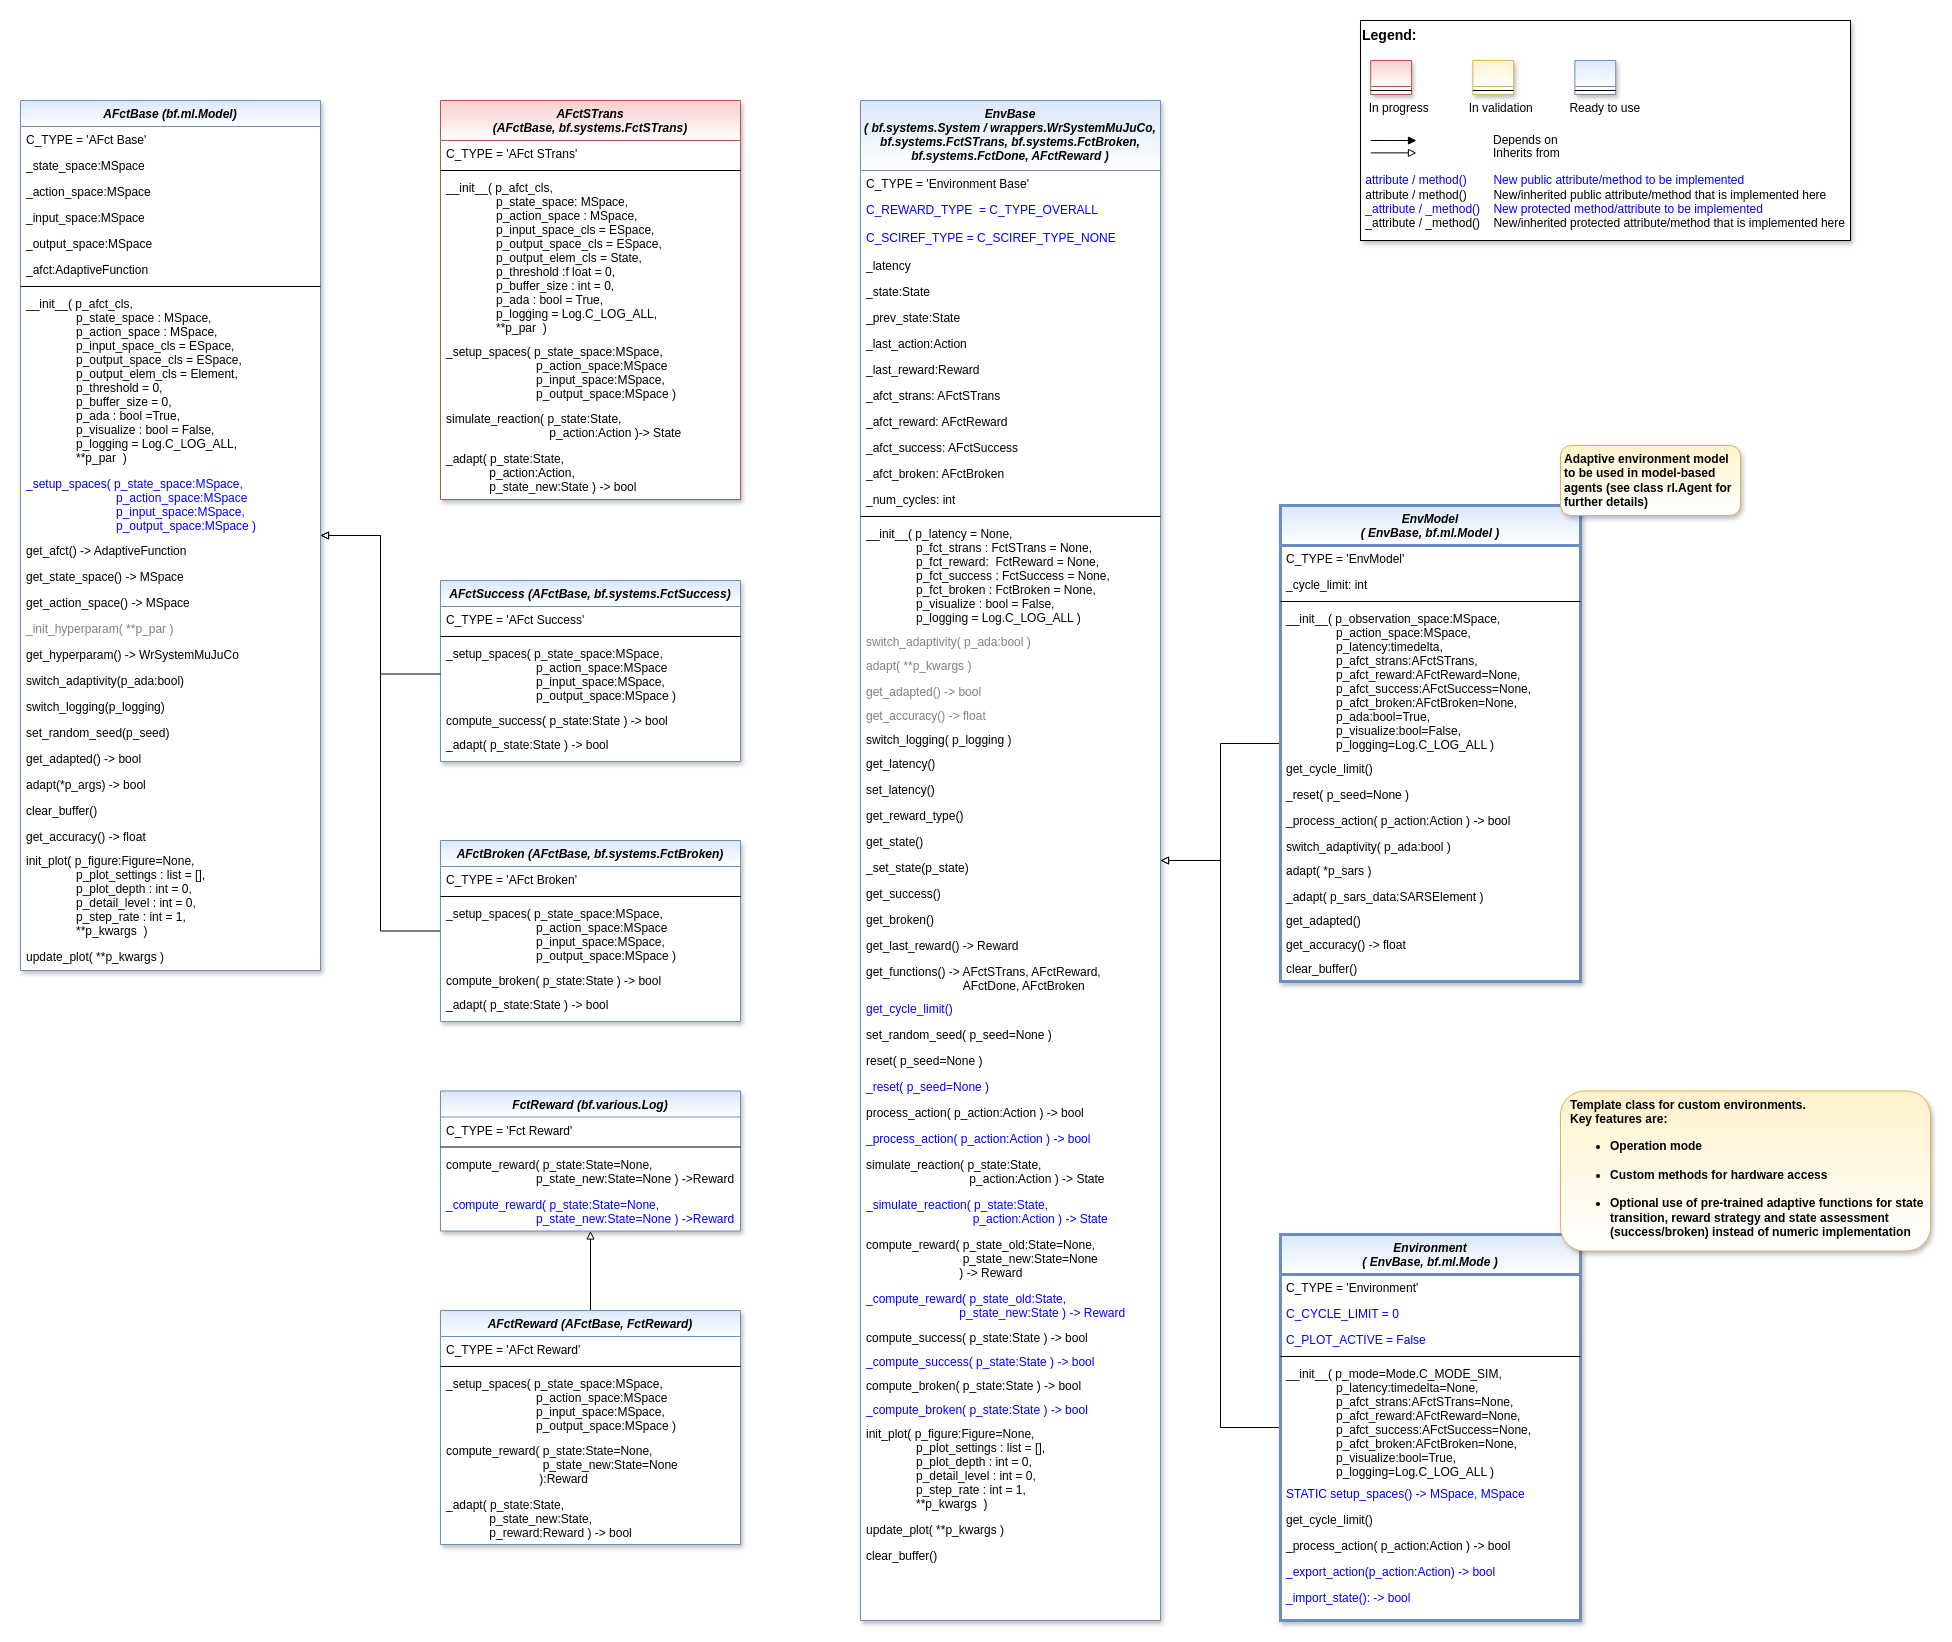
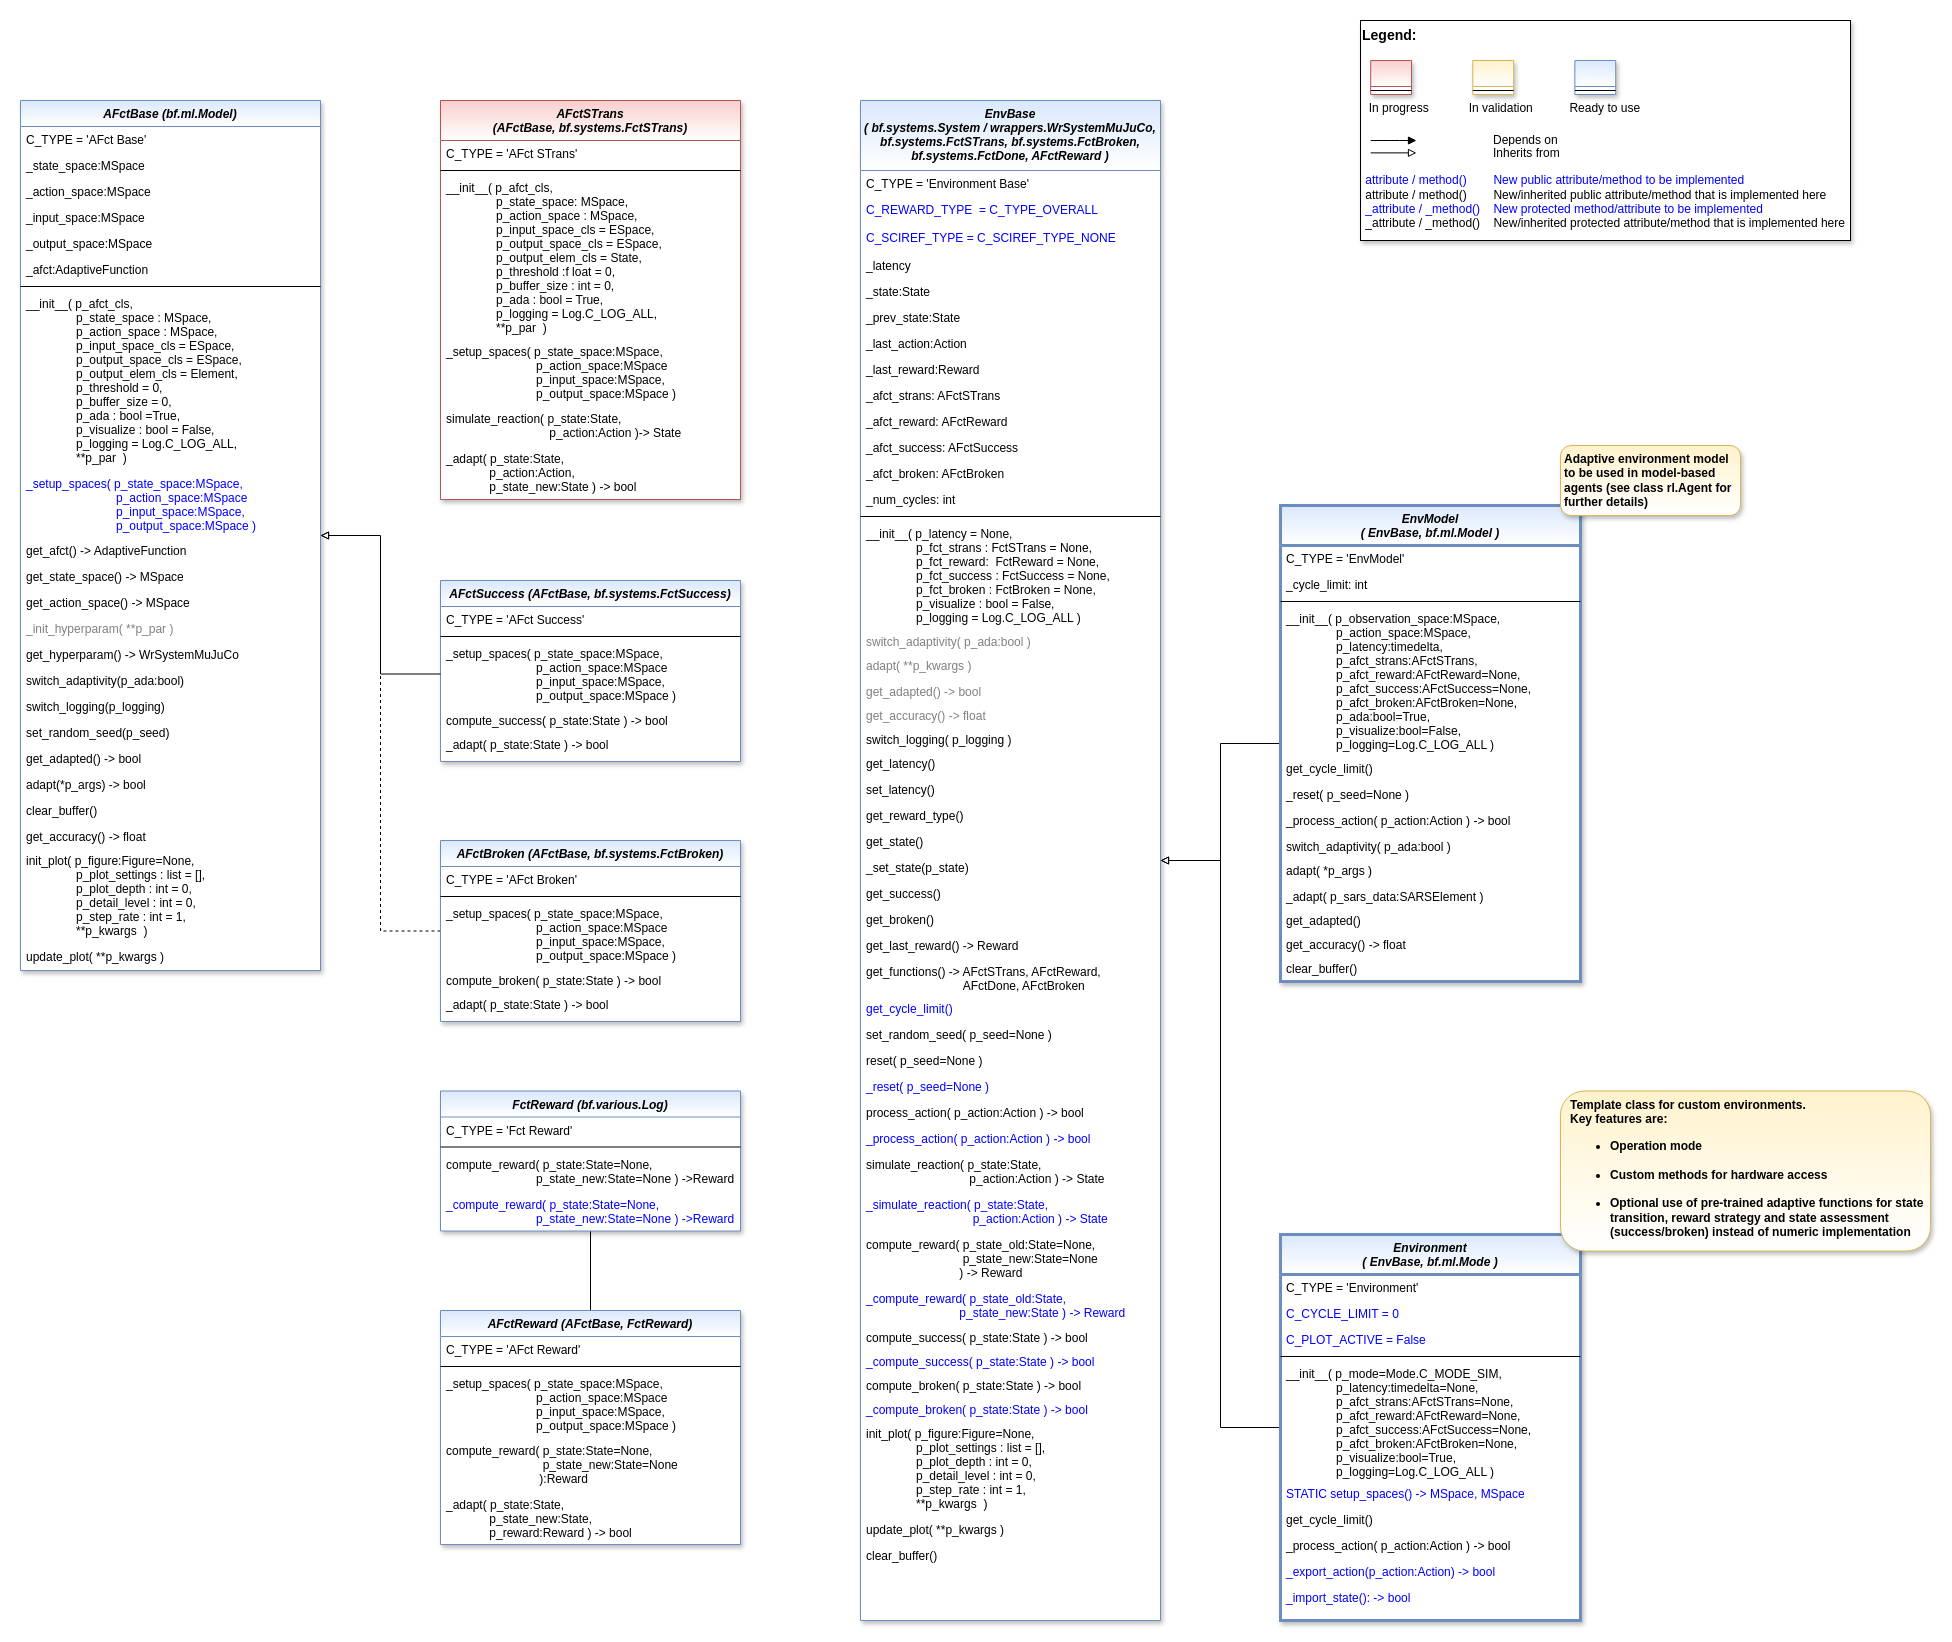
(381, 833) -> (381, 833)
(1337, 871) -> (1337, 871)
(591, 1240) -> (591, 1236)
